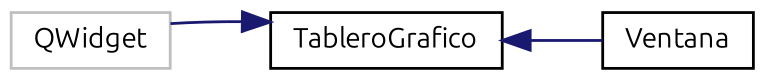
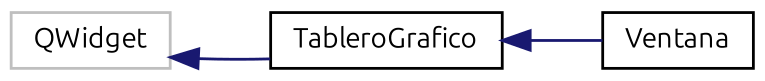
(206, 22) -> (235, 59)
